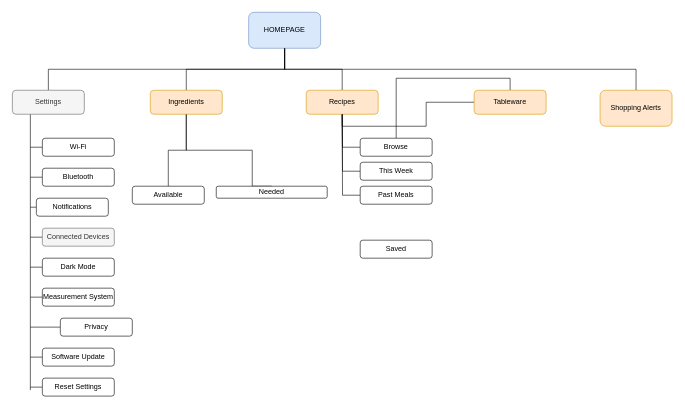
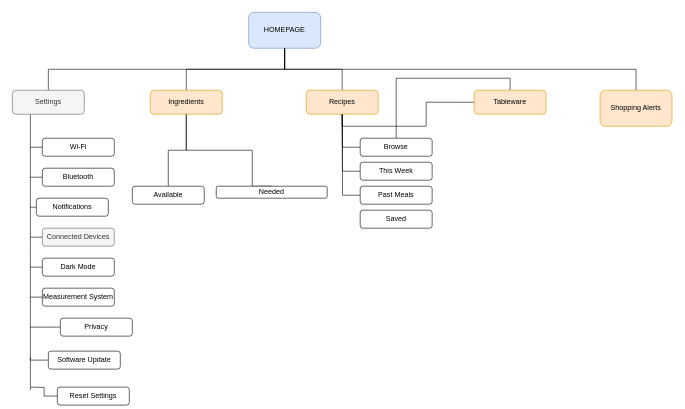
(396, 249) -> (396, 219)
(78, 357) -> (84, 360)
(78, 387) -> (93, 396)
